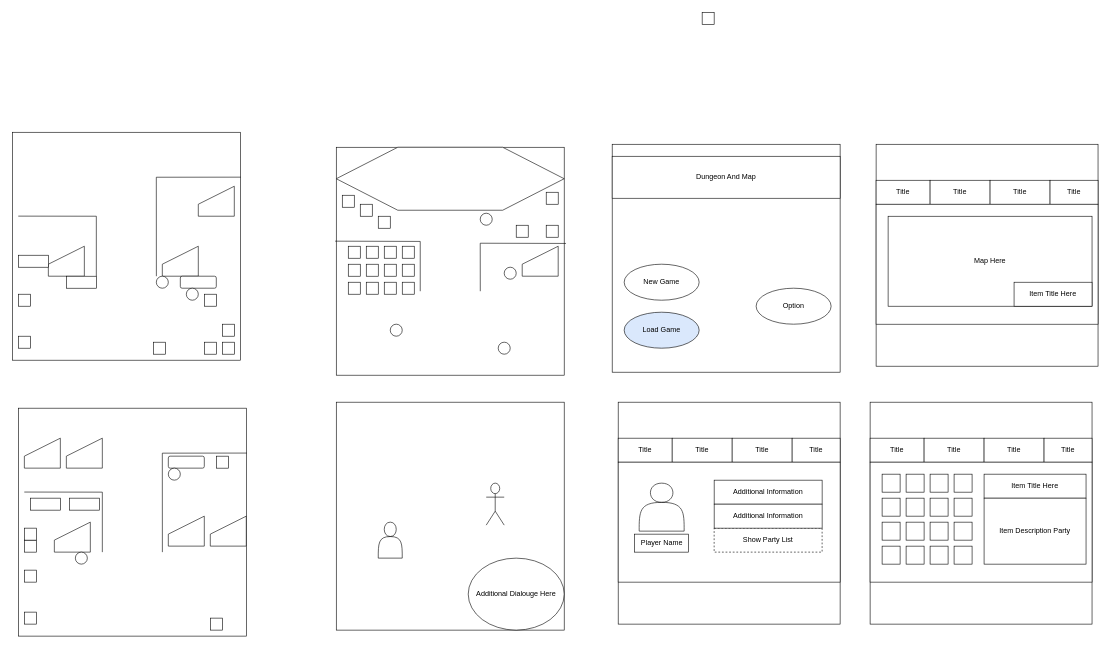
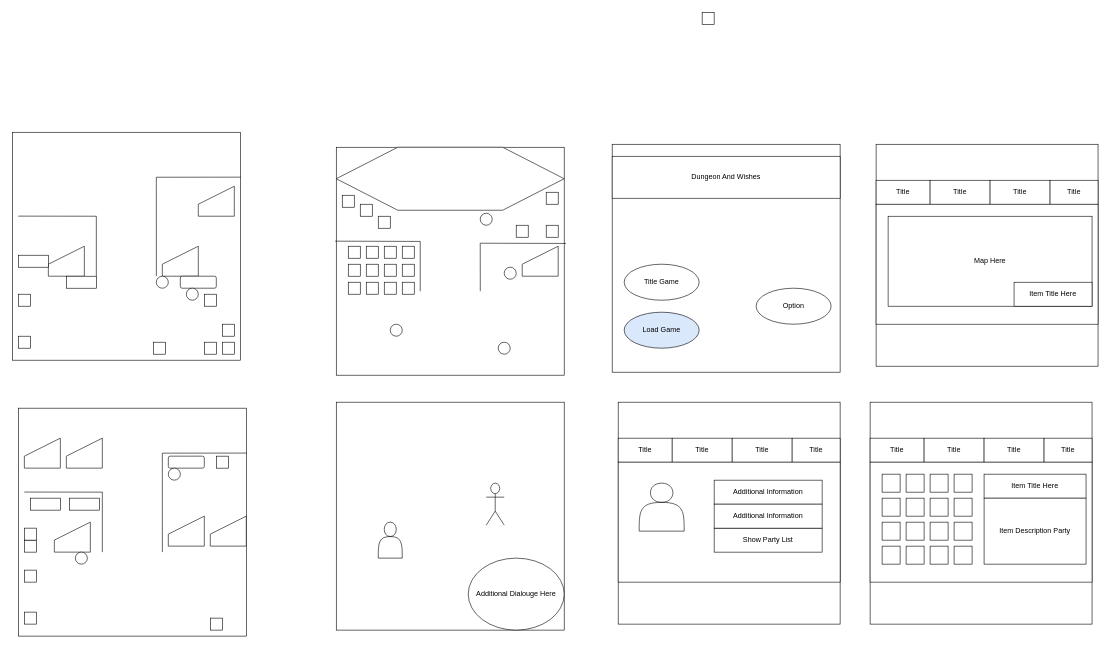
(726, 177) -> (726, 177)
(662, 282) -> (662, 282)
(768, 540) -> (768, 540)
(662, 543) -> none
